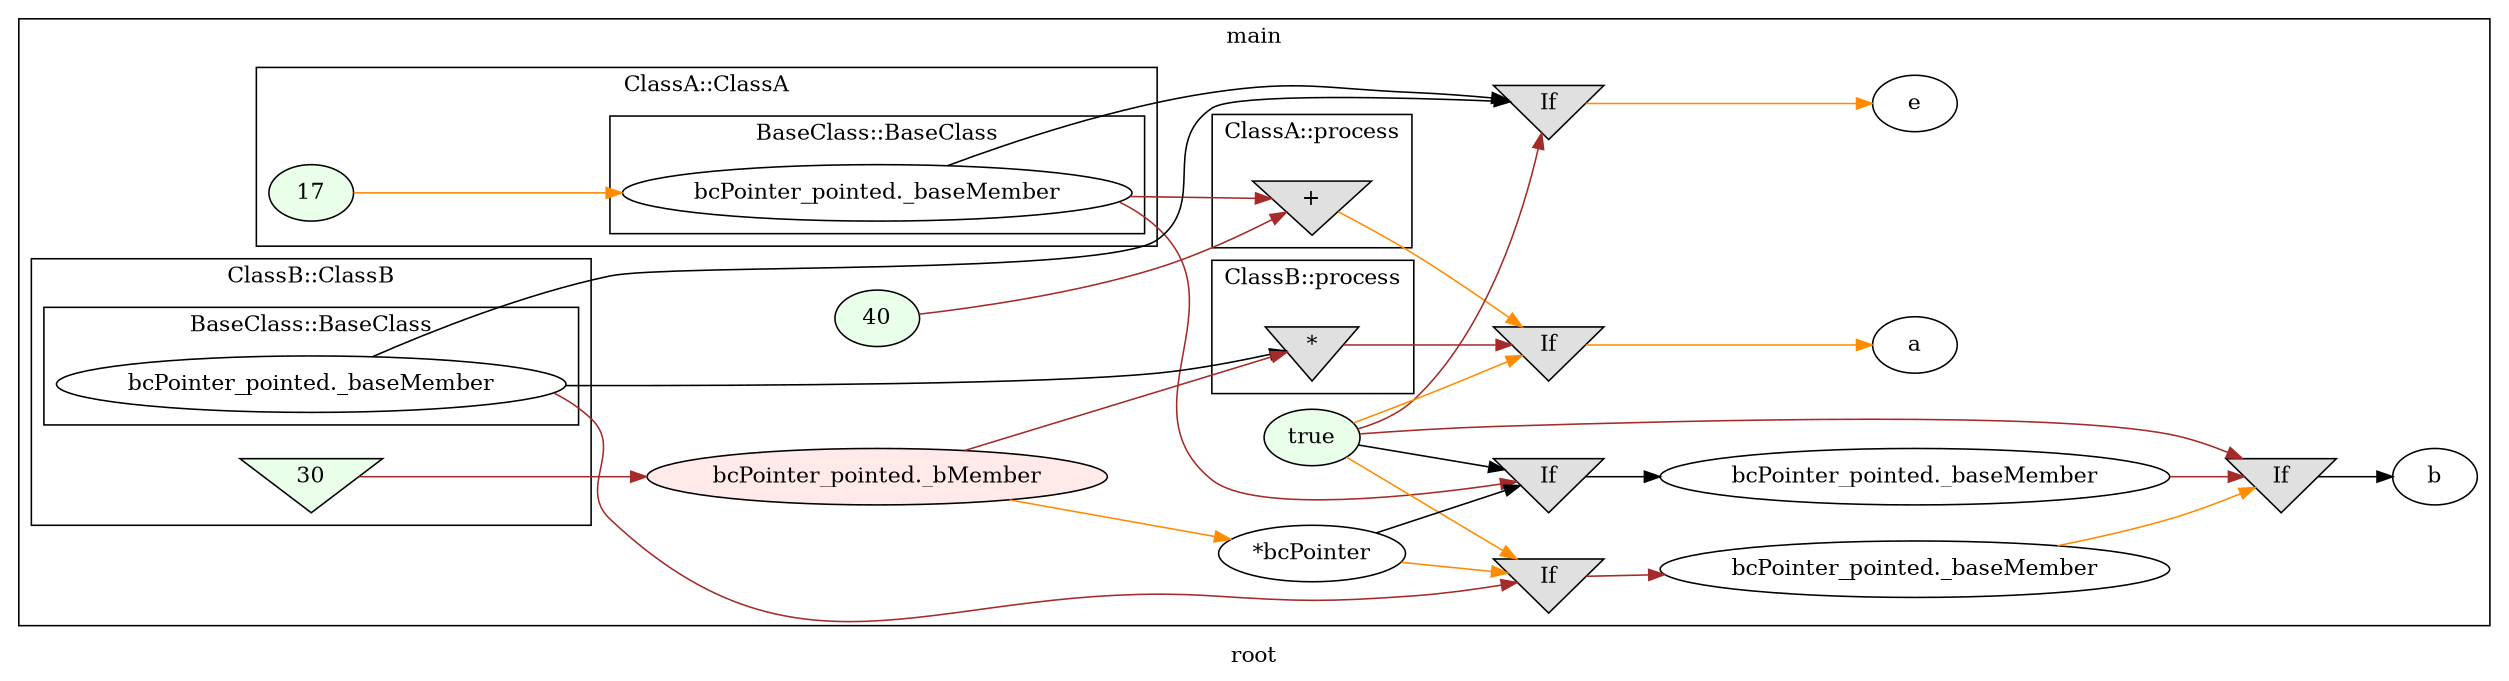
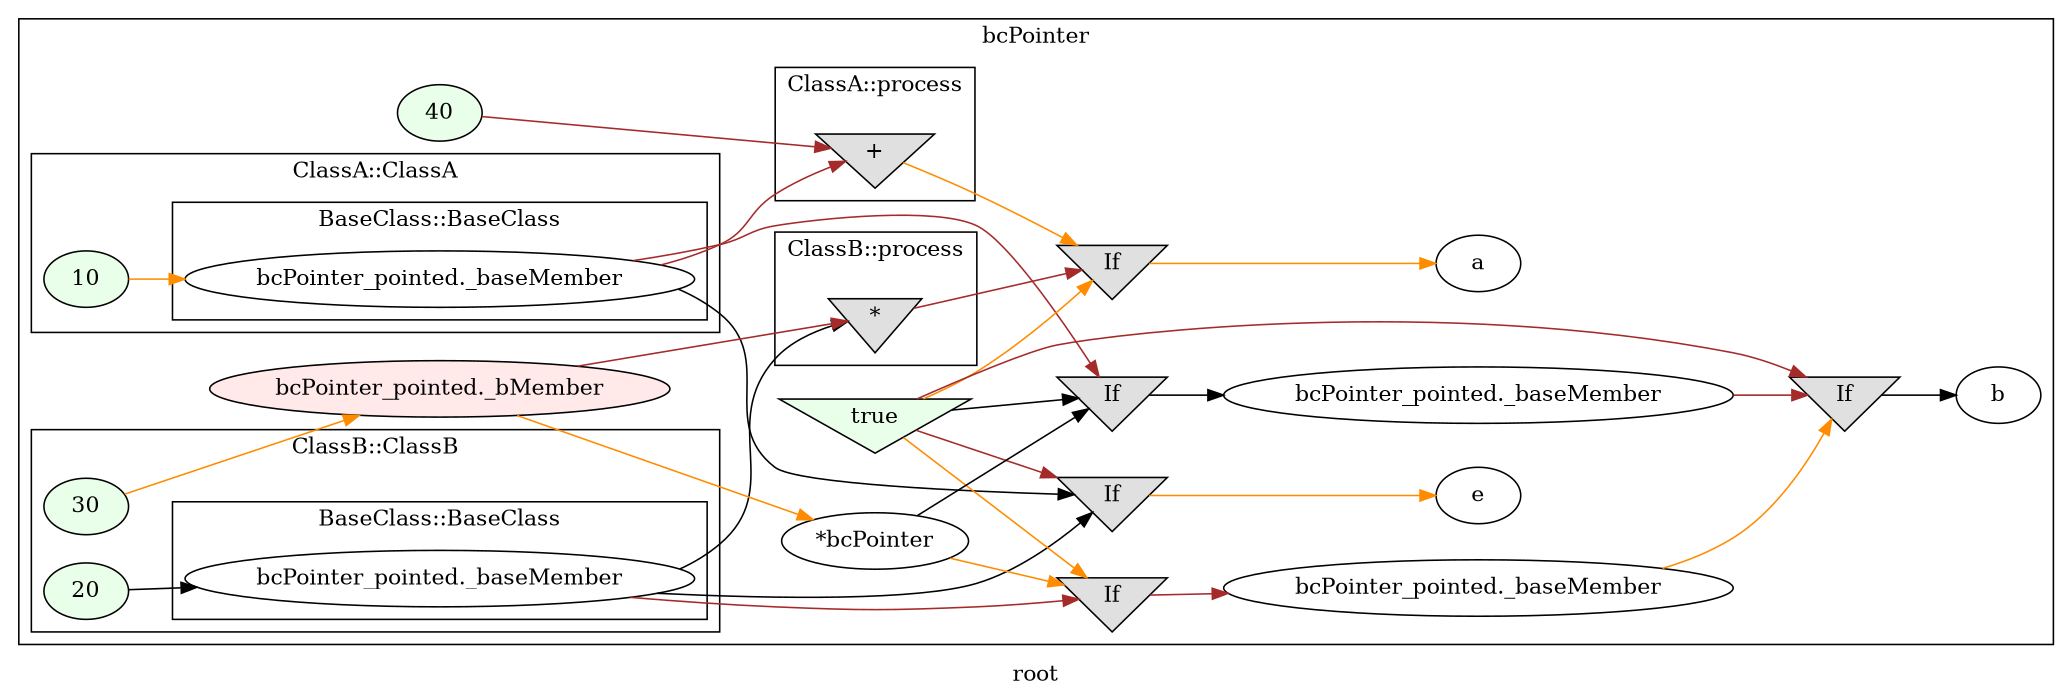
(1254, 37) -> (1036, 37)
(311, 193) -> (86, 279)
(1312, 437) -> (875, 417)
(311, 477) -> (86, 506)
(495, 477) -> (234, 457)
none -> (86, 591)
